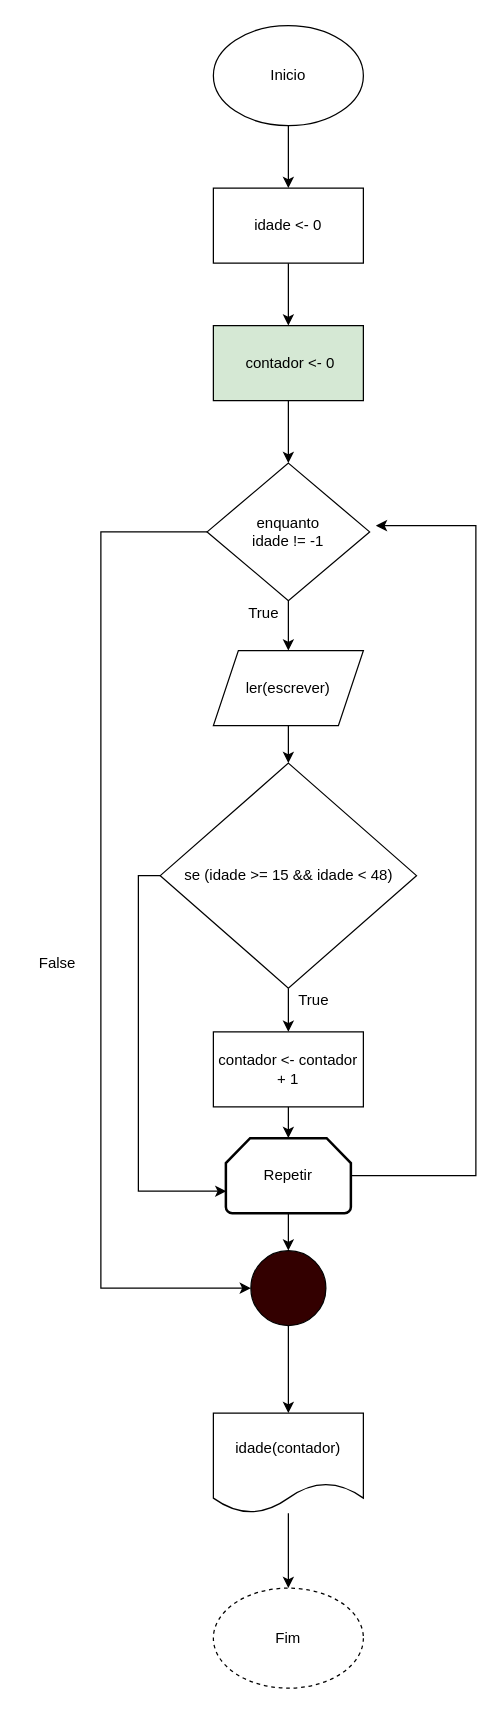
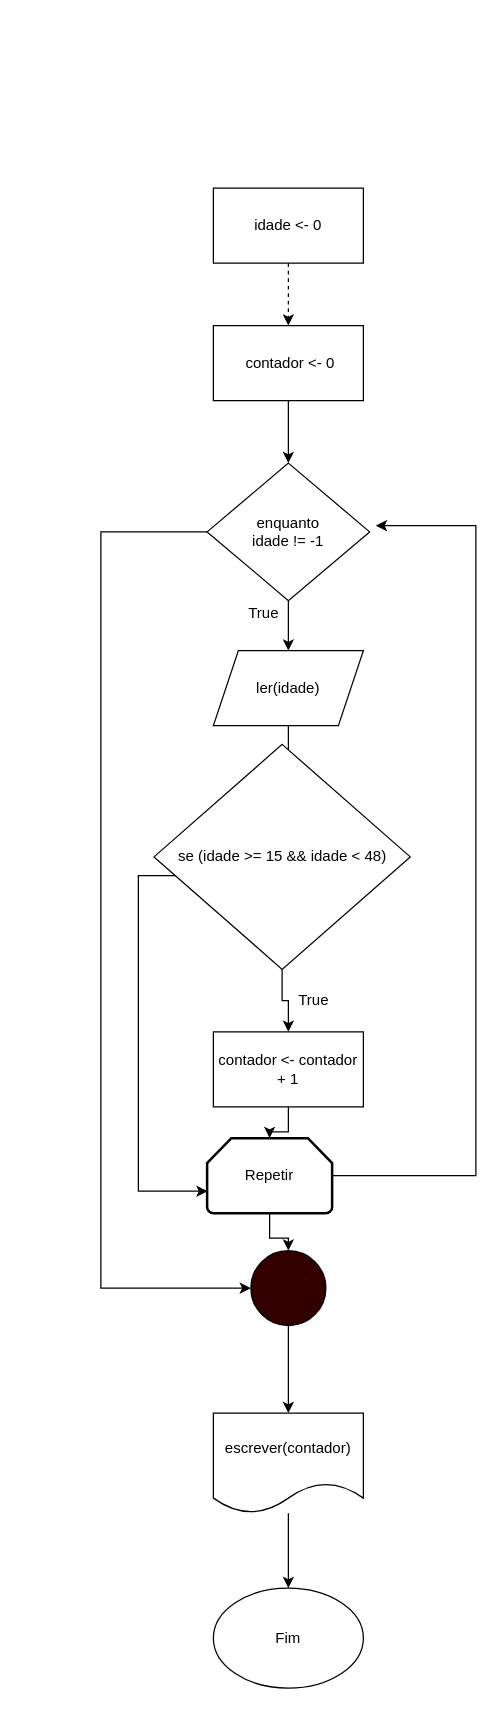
(288, 76) -> none
(288, 153) -> none
(288, 290) -> (288, 290)
(288, 363) -> (288, 363)
(288, 688) -> (288, 688)
(288, 876) -> (282, 857)
(57, 963) -> none
(288, 1176) -> (269, 1176)
(288, 1448) -> (288, 1448)
(288, 1638) -> (288, 1638)
